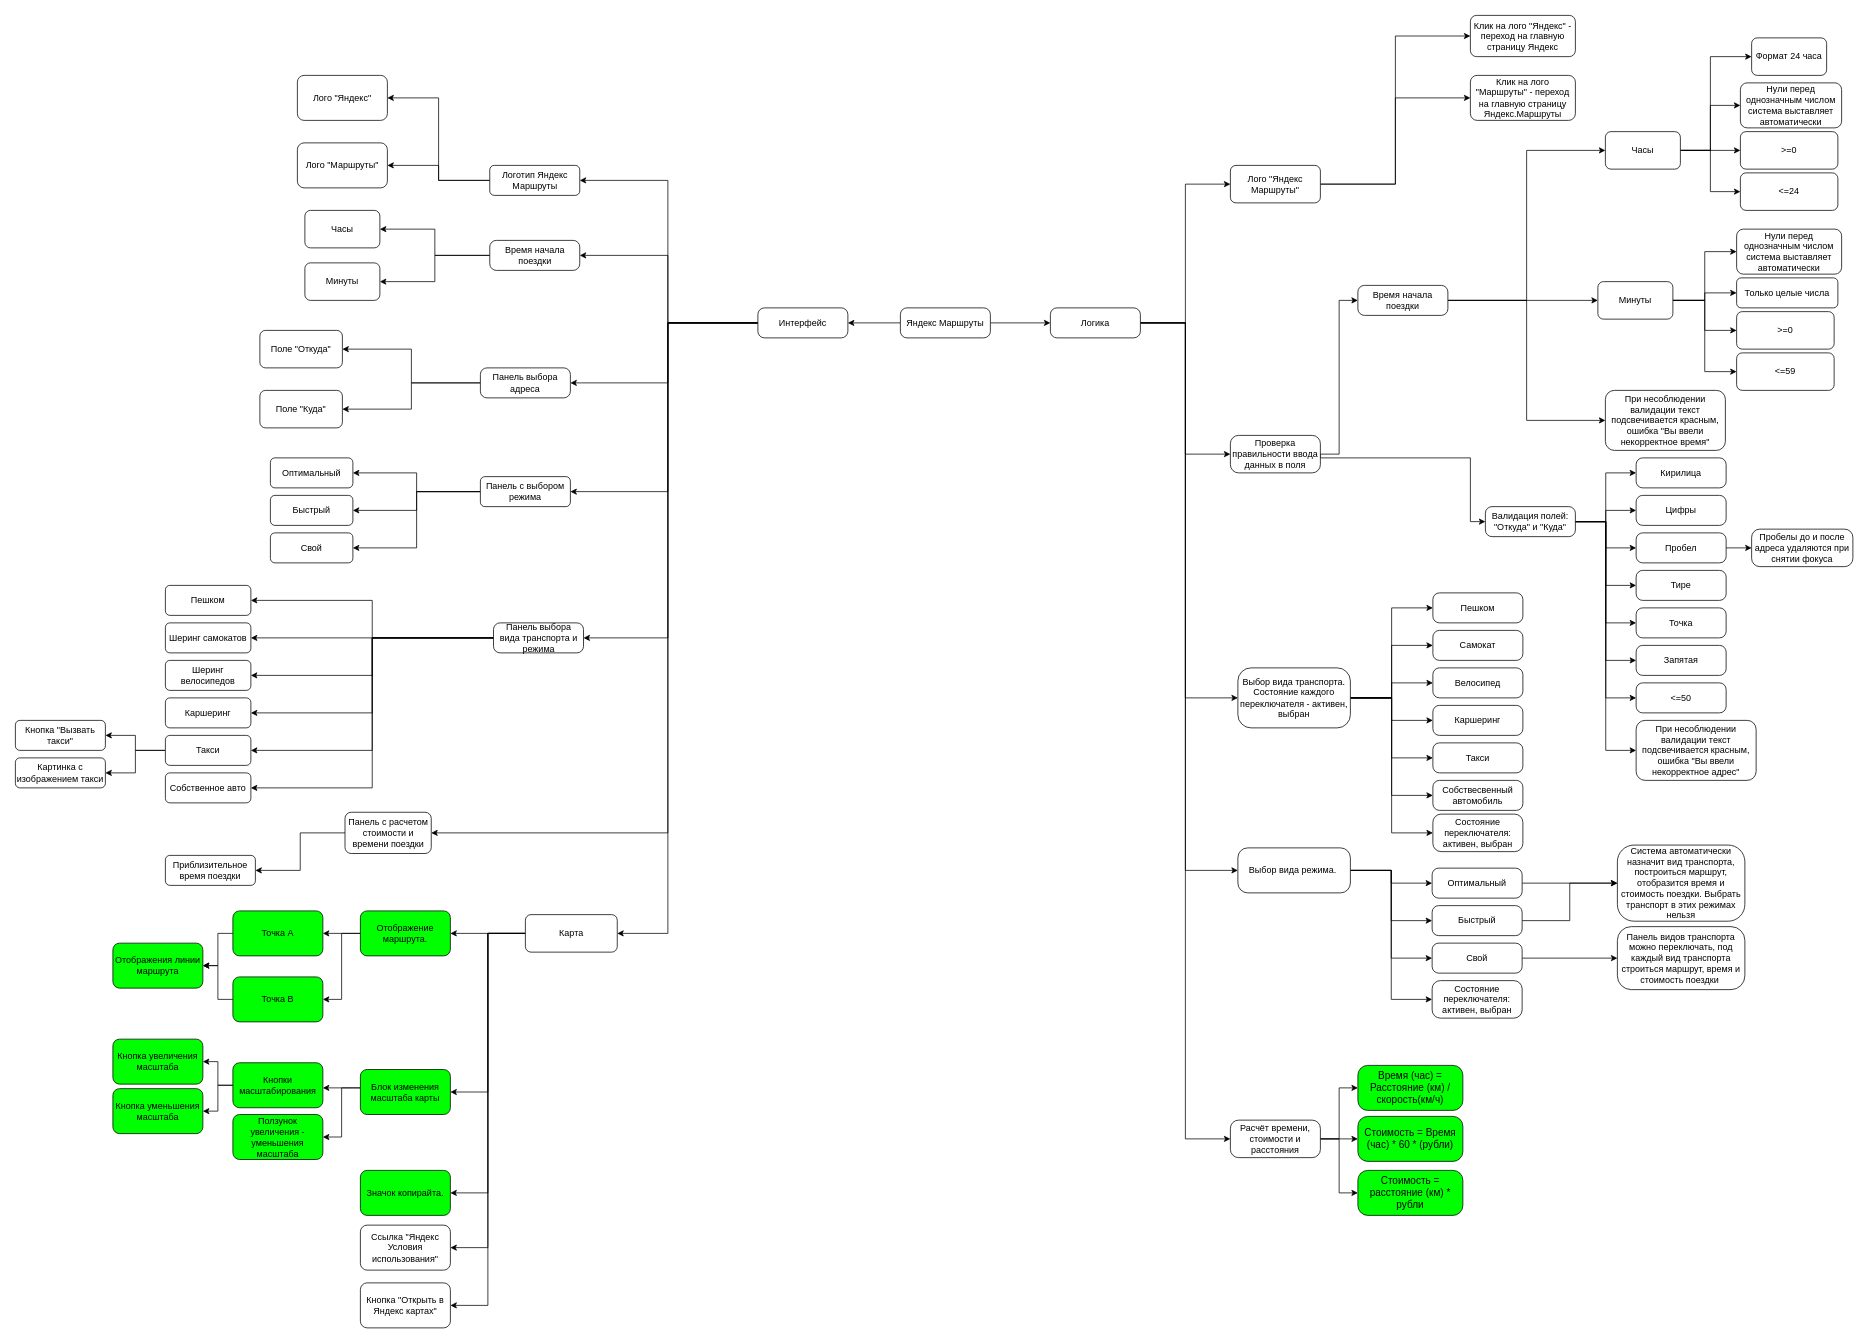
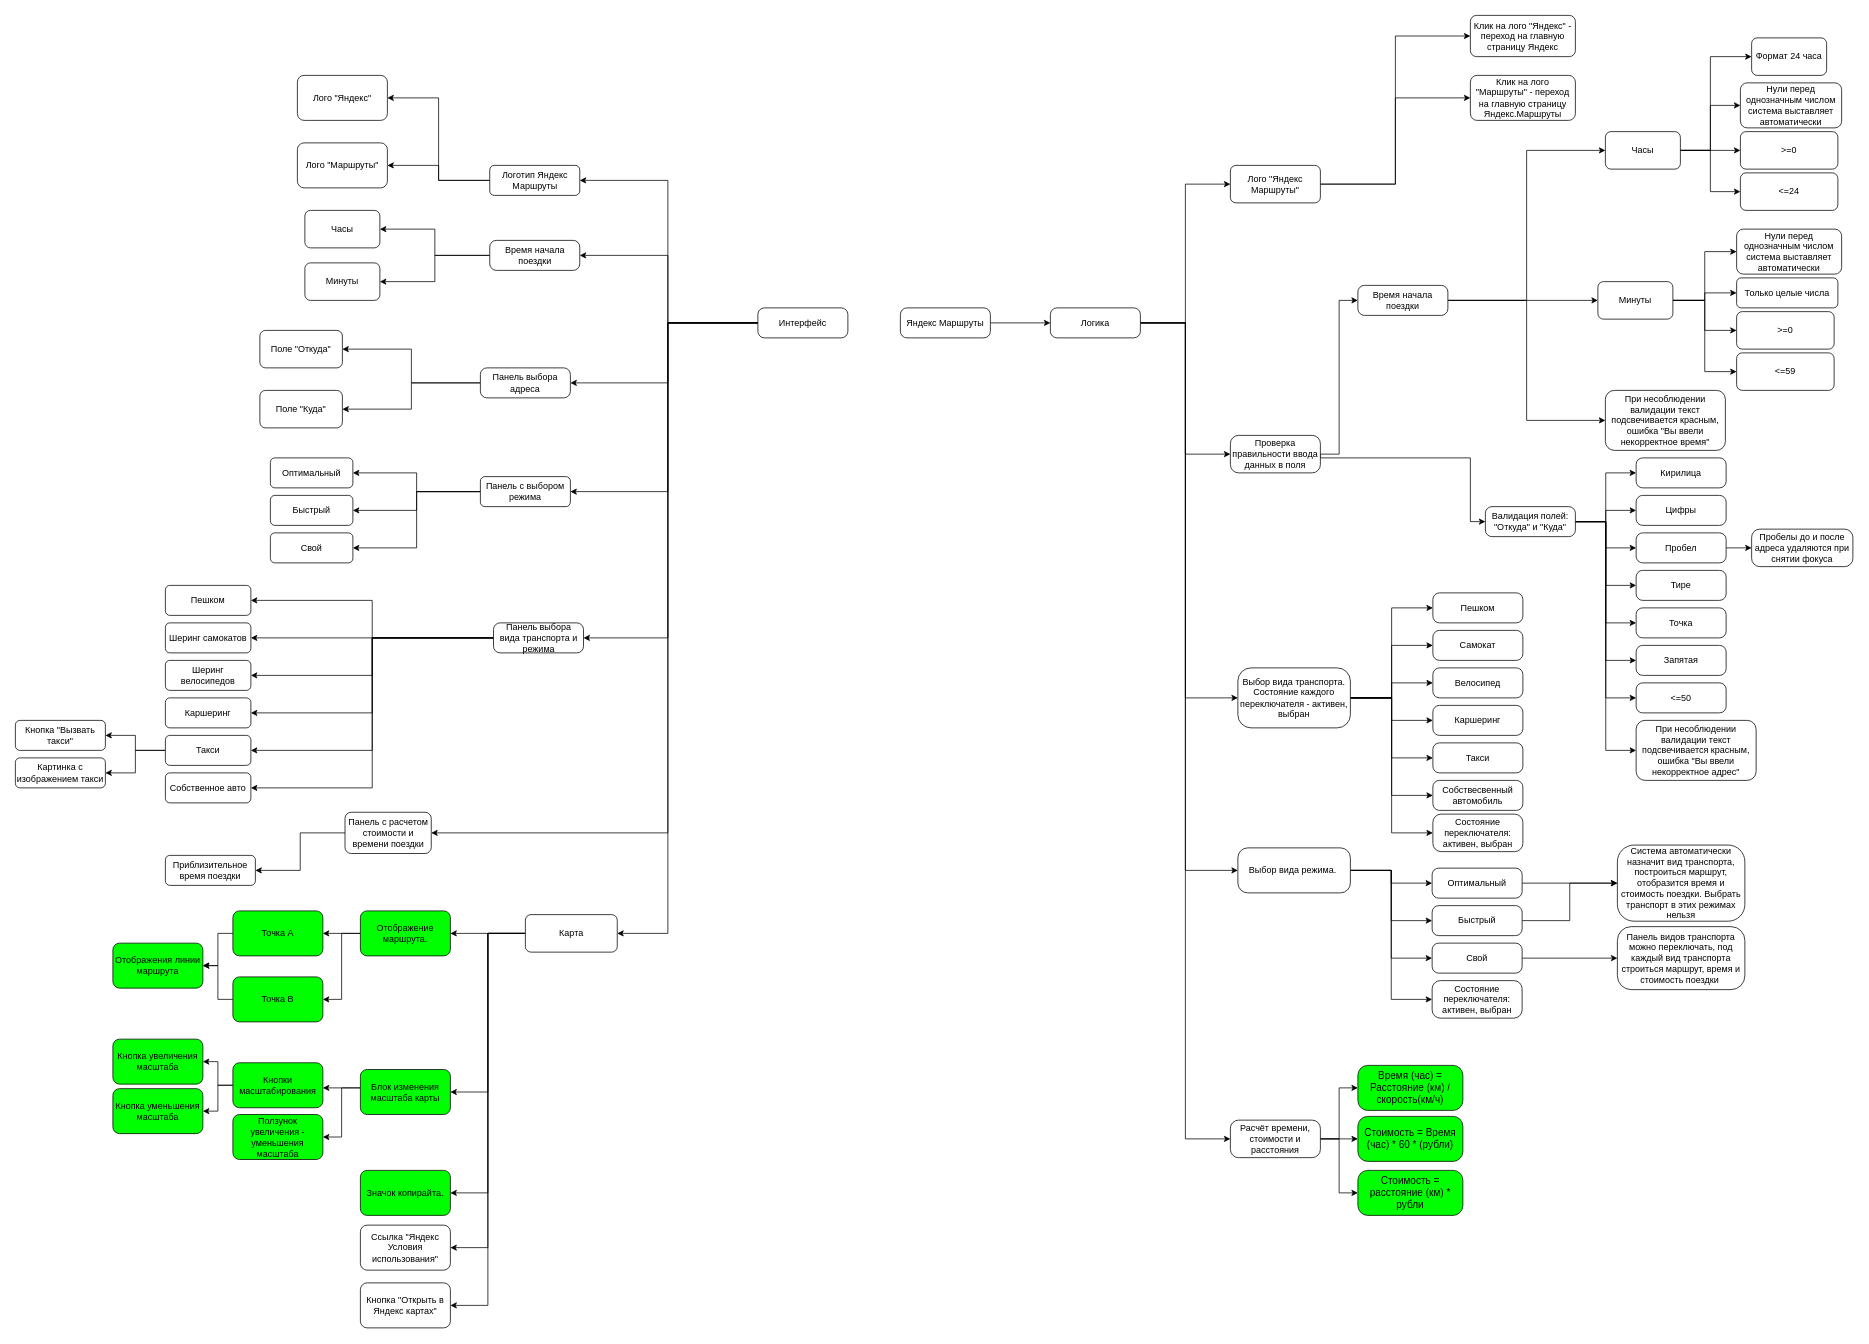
(854, 323) -> none
